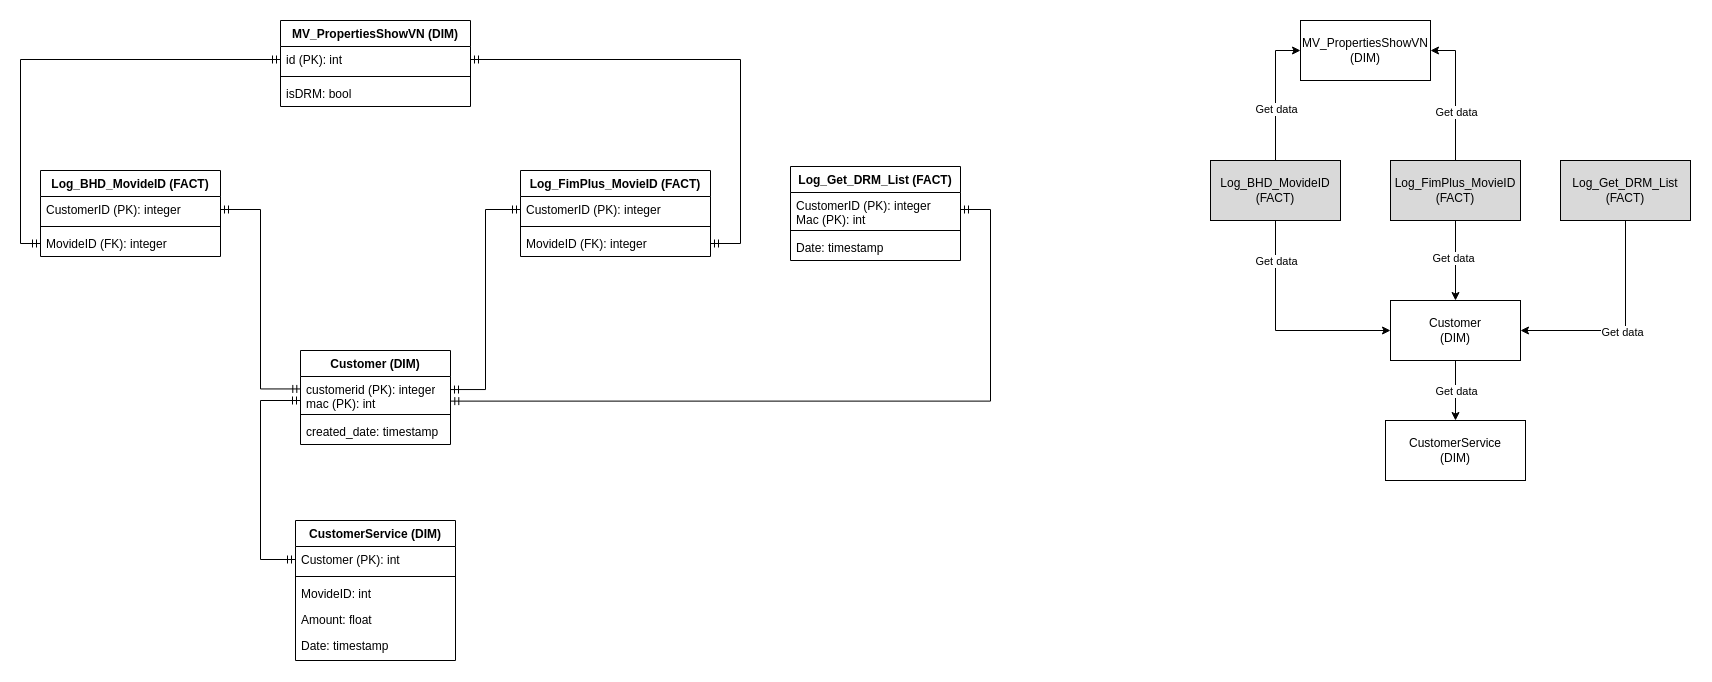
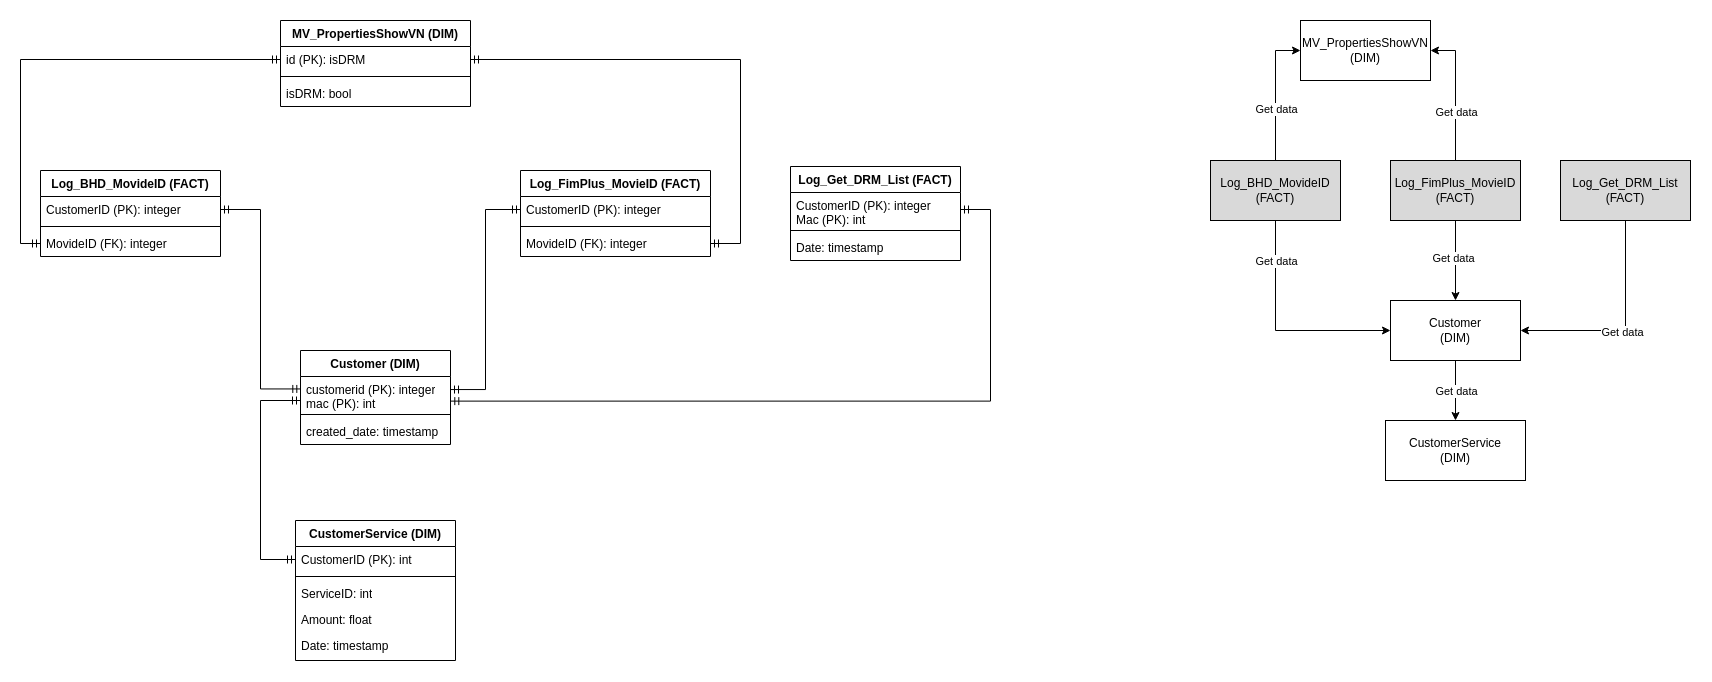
(319, 61) -> (326, 61)
(356, 561) -> (362, 561)
(339, 595) -> (342, 595)
